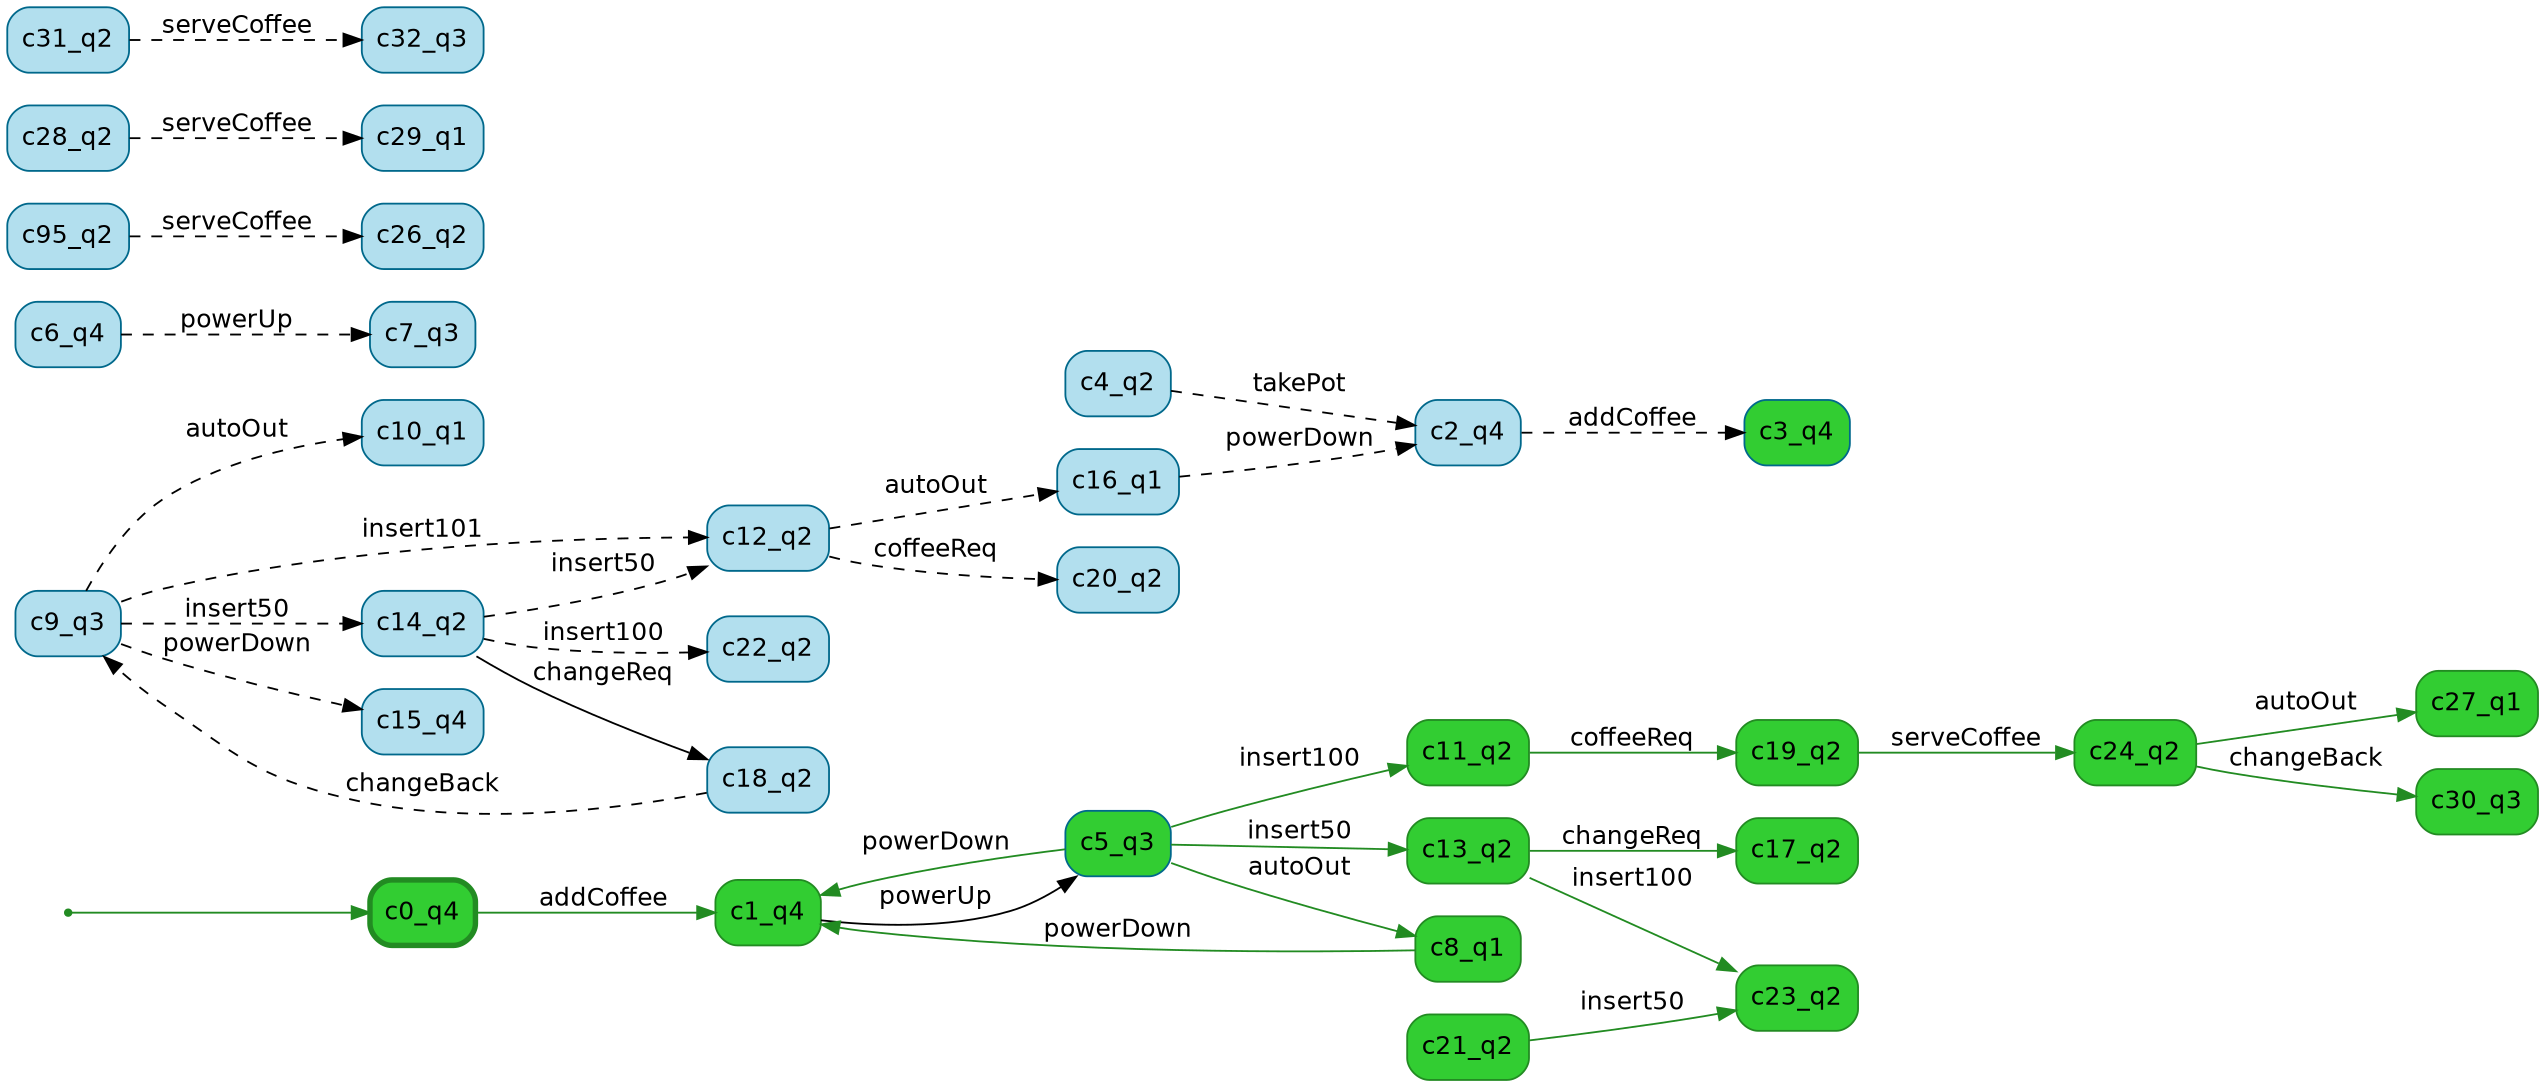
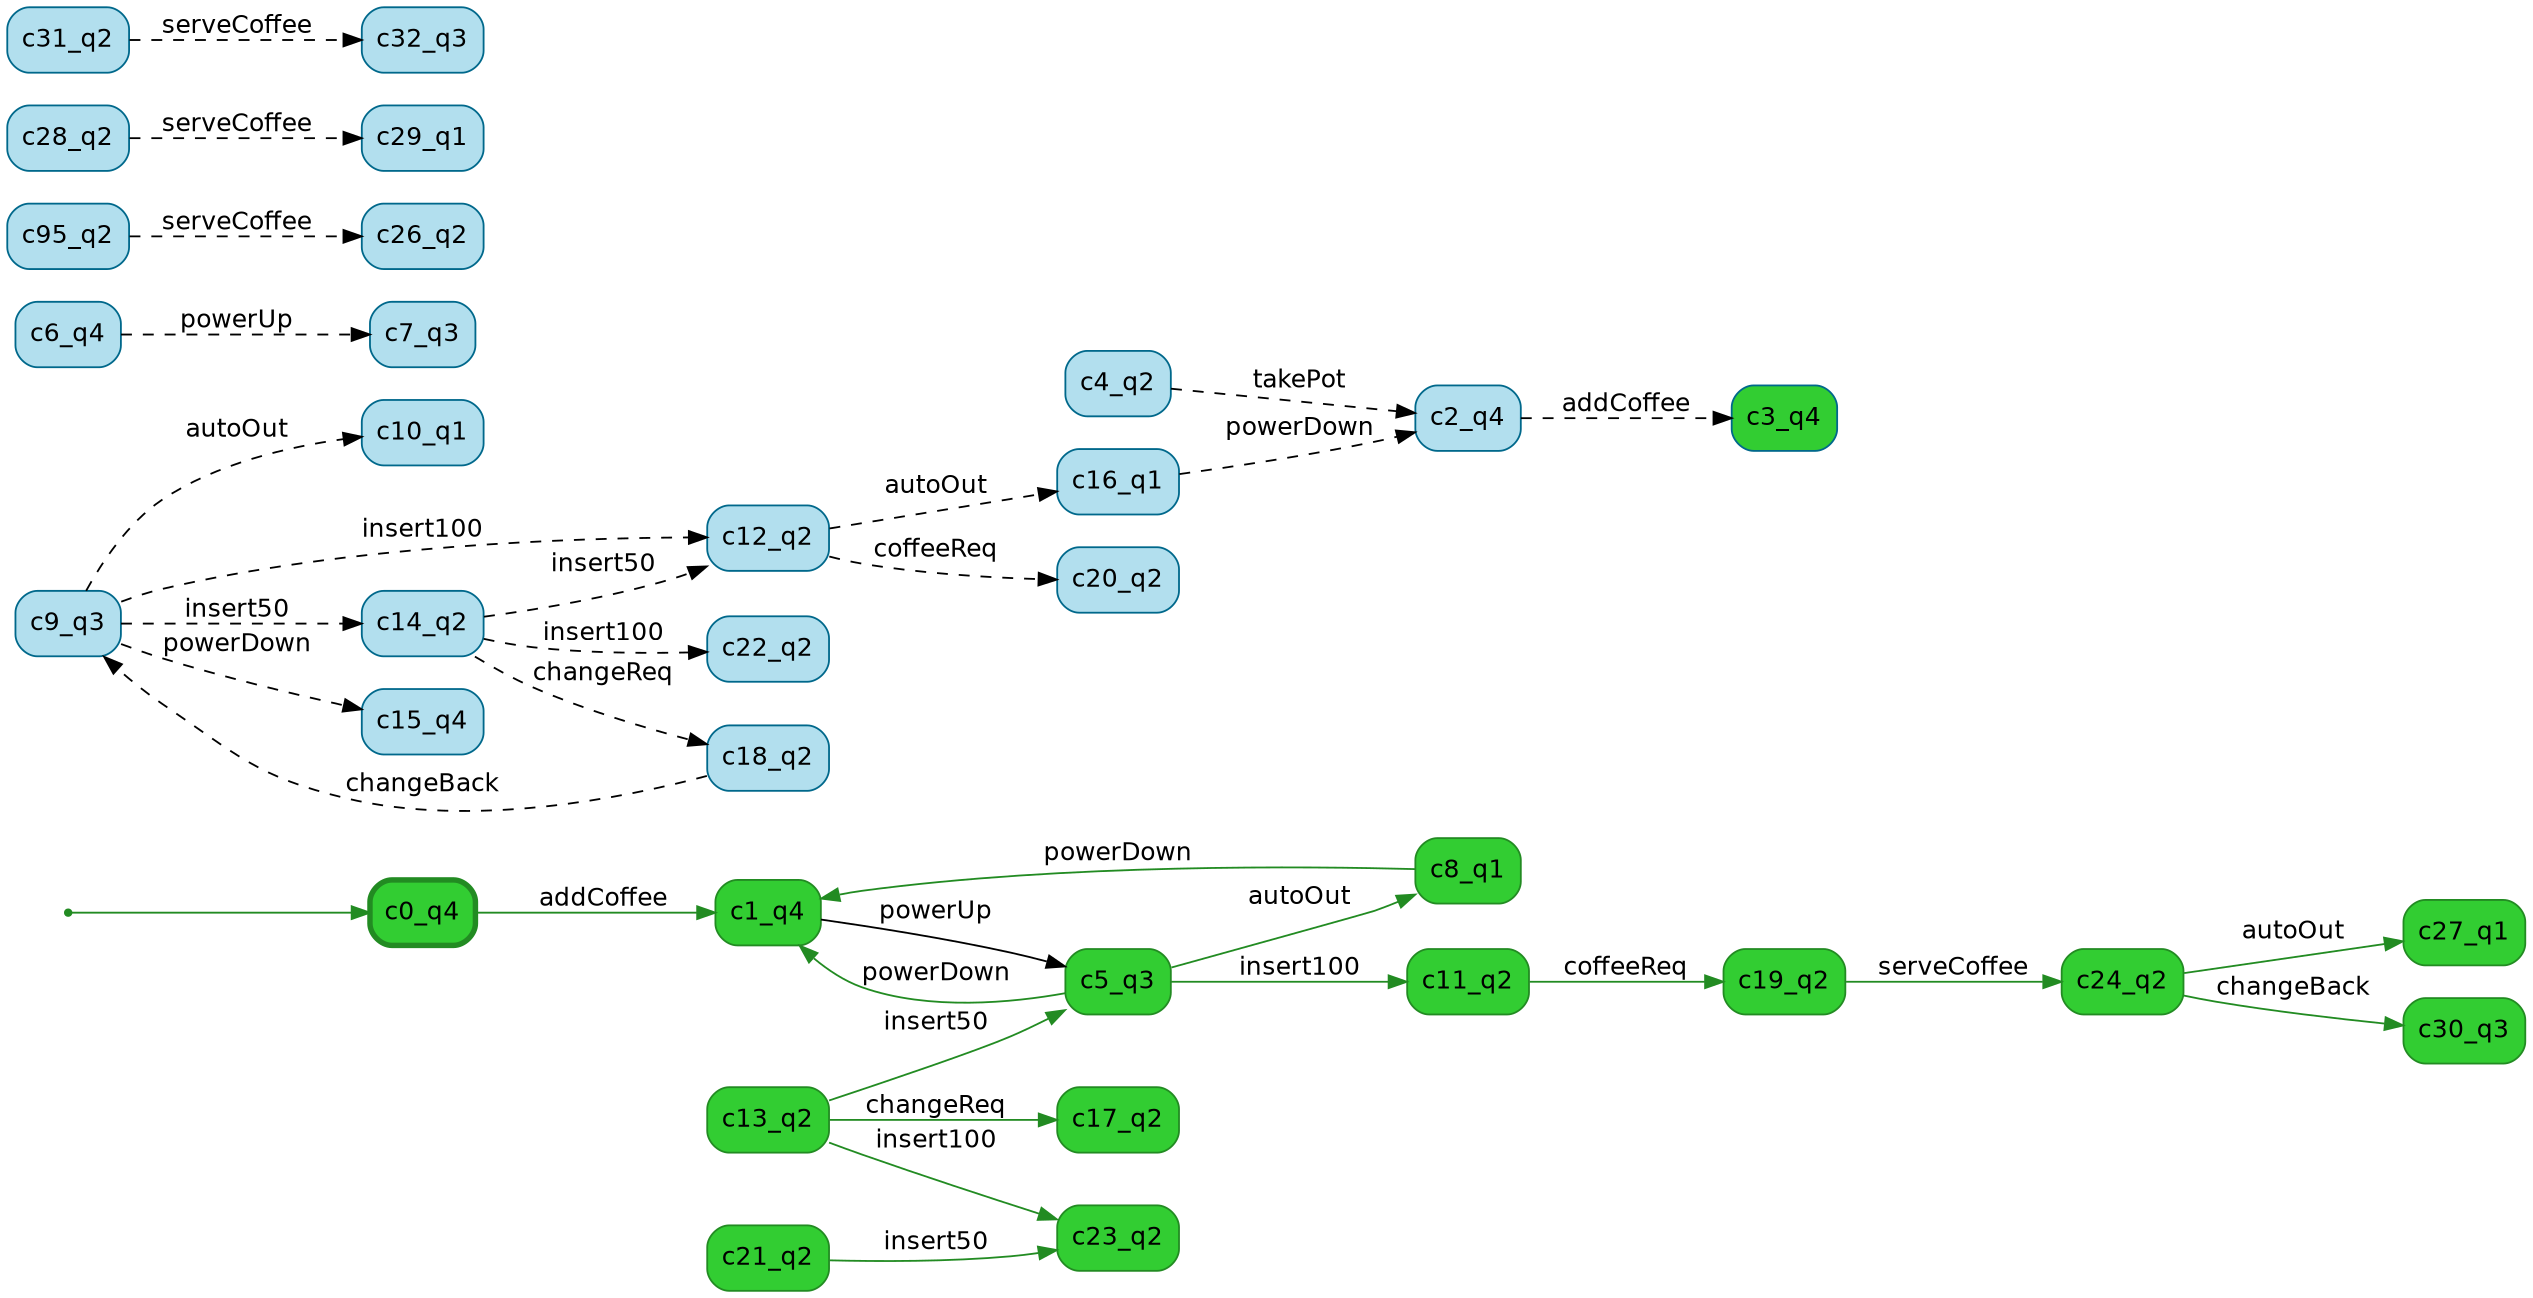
(423, 530) -> (423, 530)
(581, 709) -> (579, 706)
(1118, 844) -> (1118, 982)
(1280, 847) -> (940, 1063)
